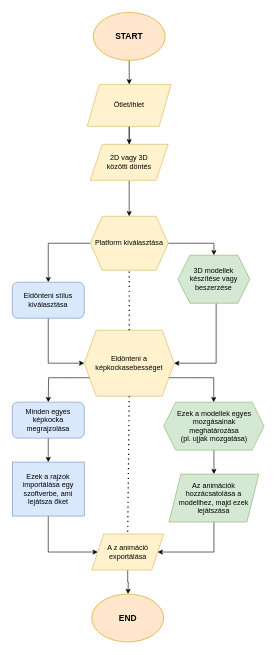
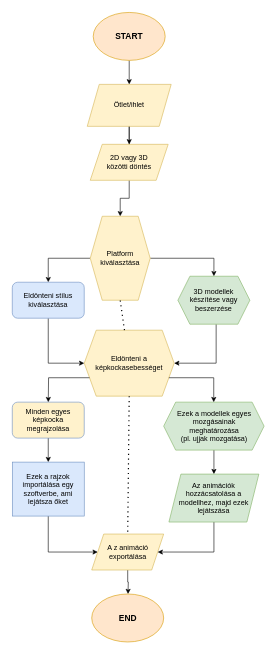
(129, 243) -> (120, 258)
(214, 279) -> (214, 300)
(48, 420) -> (48, 420)
